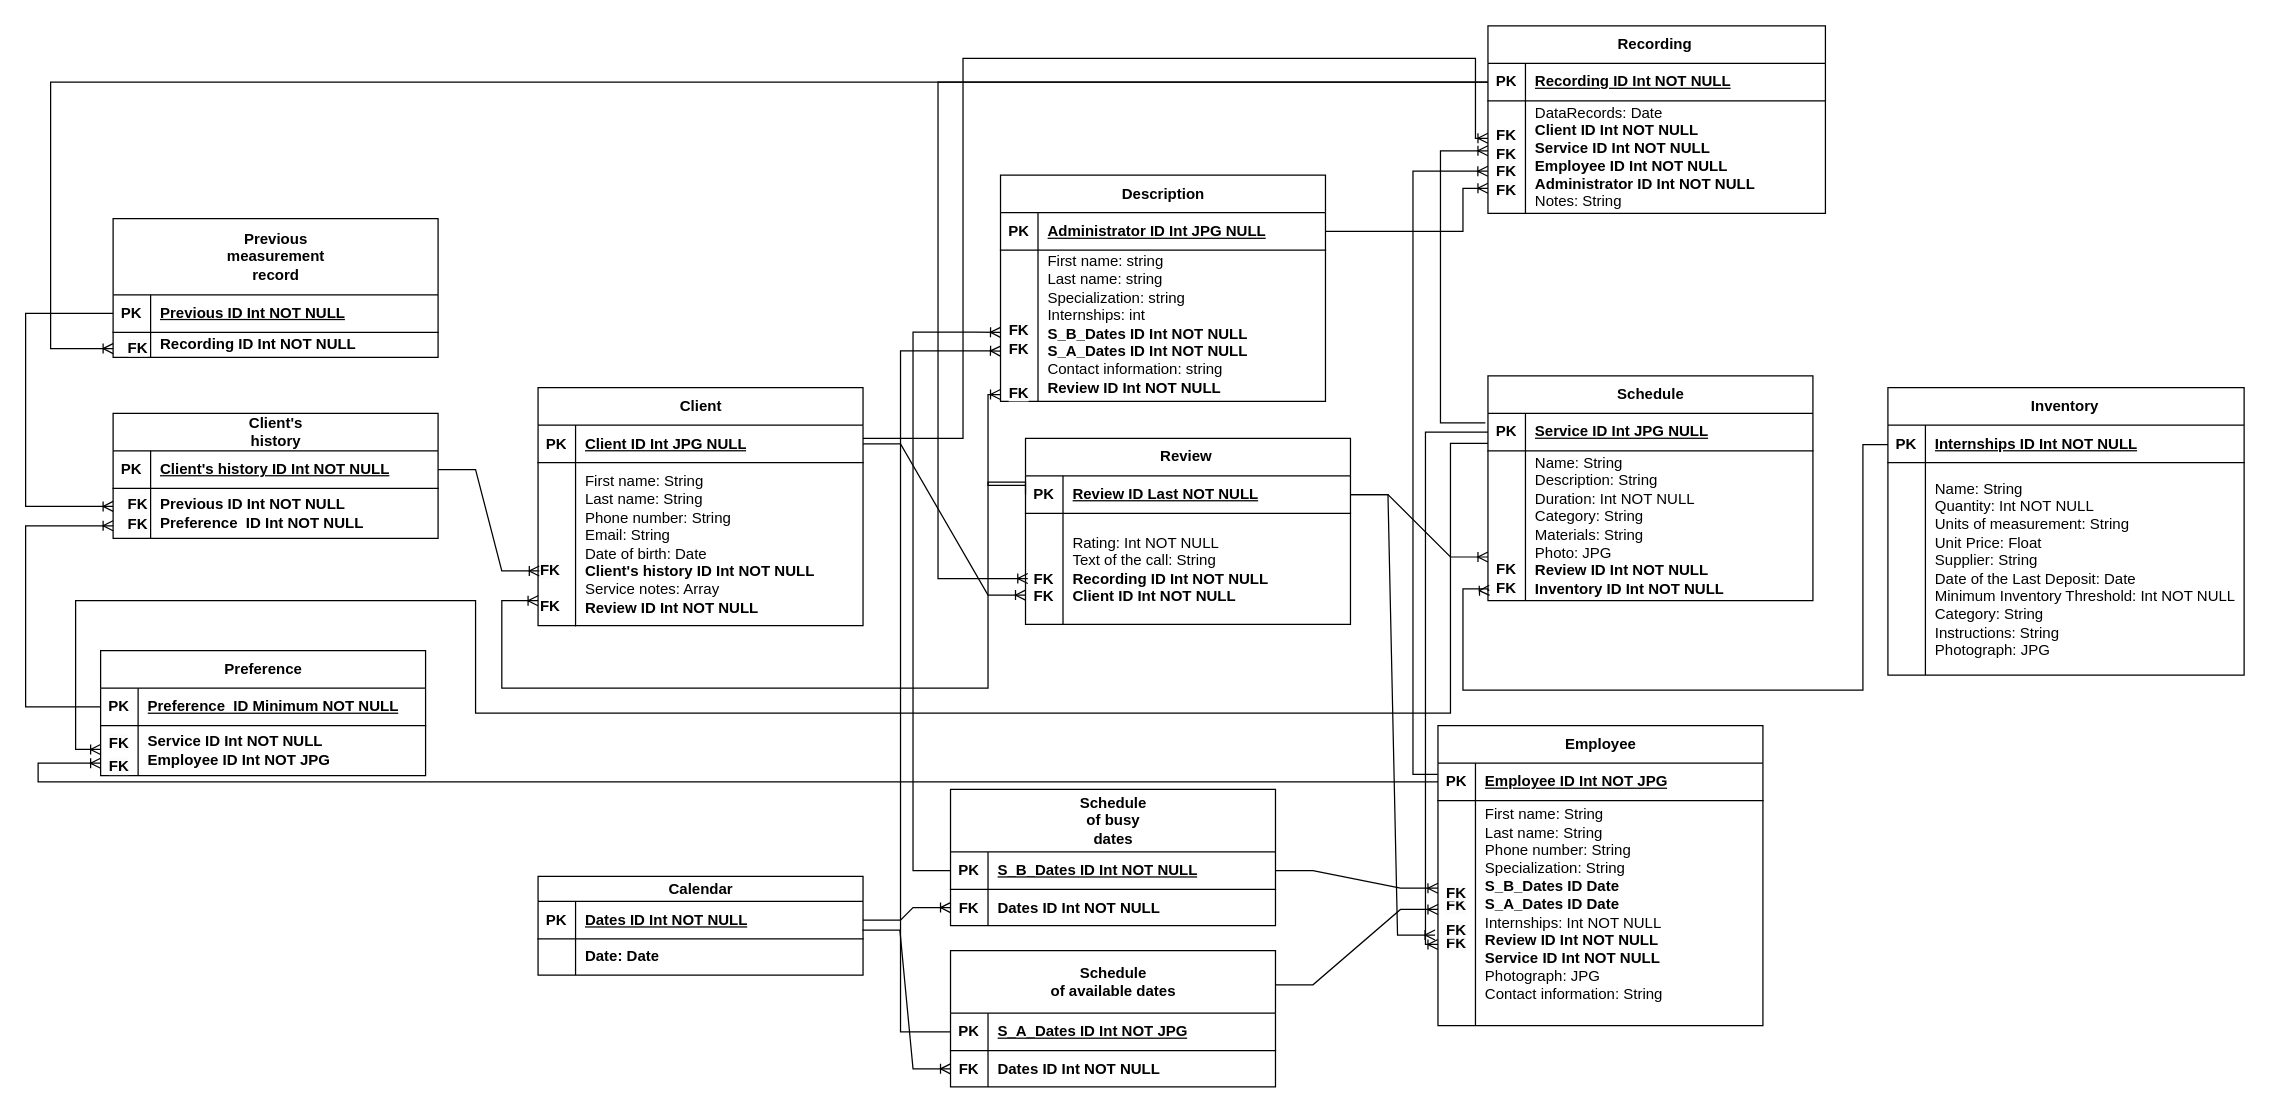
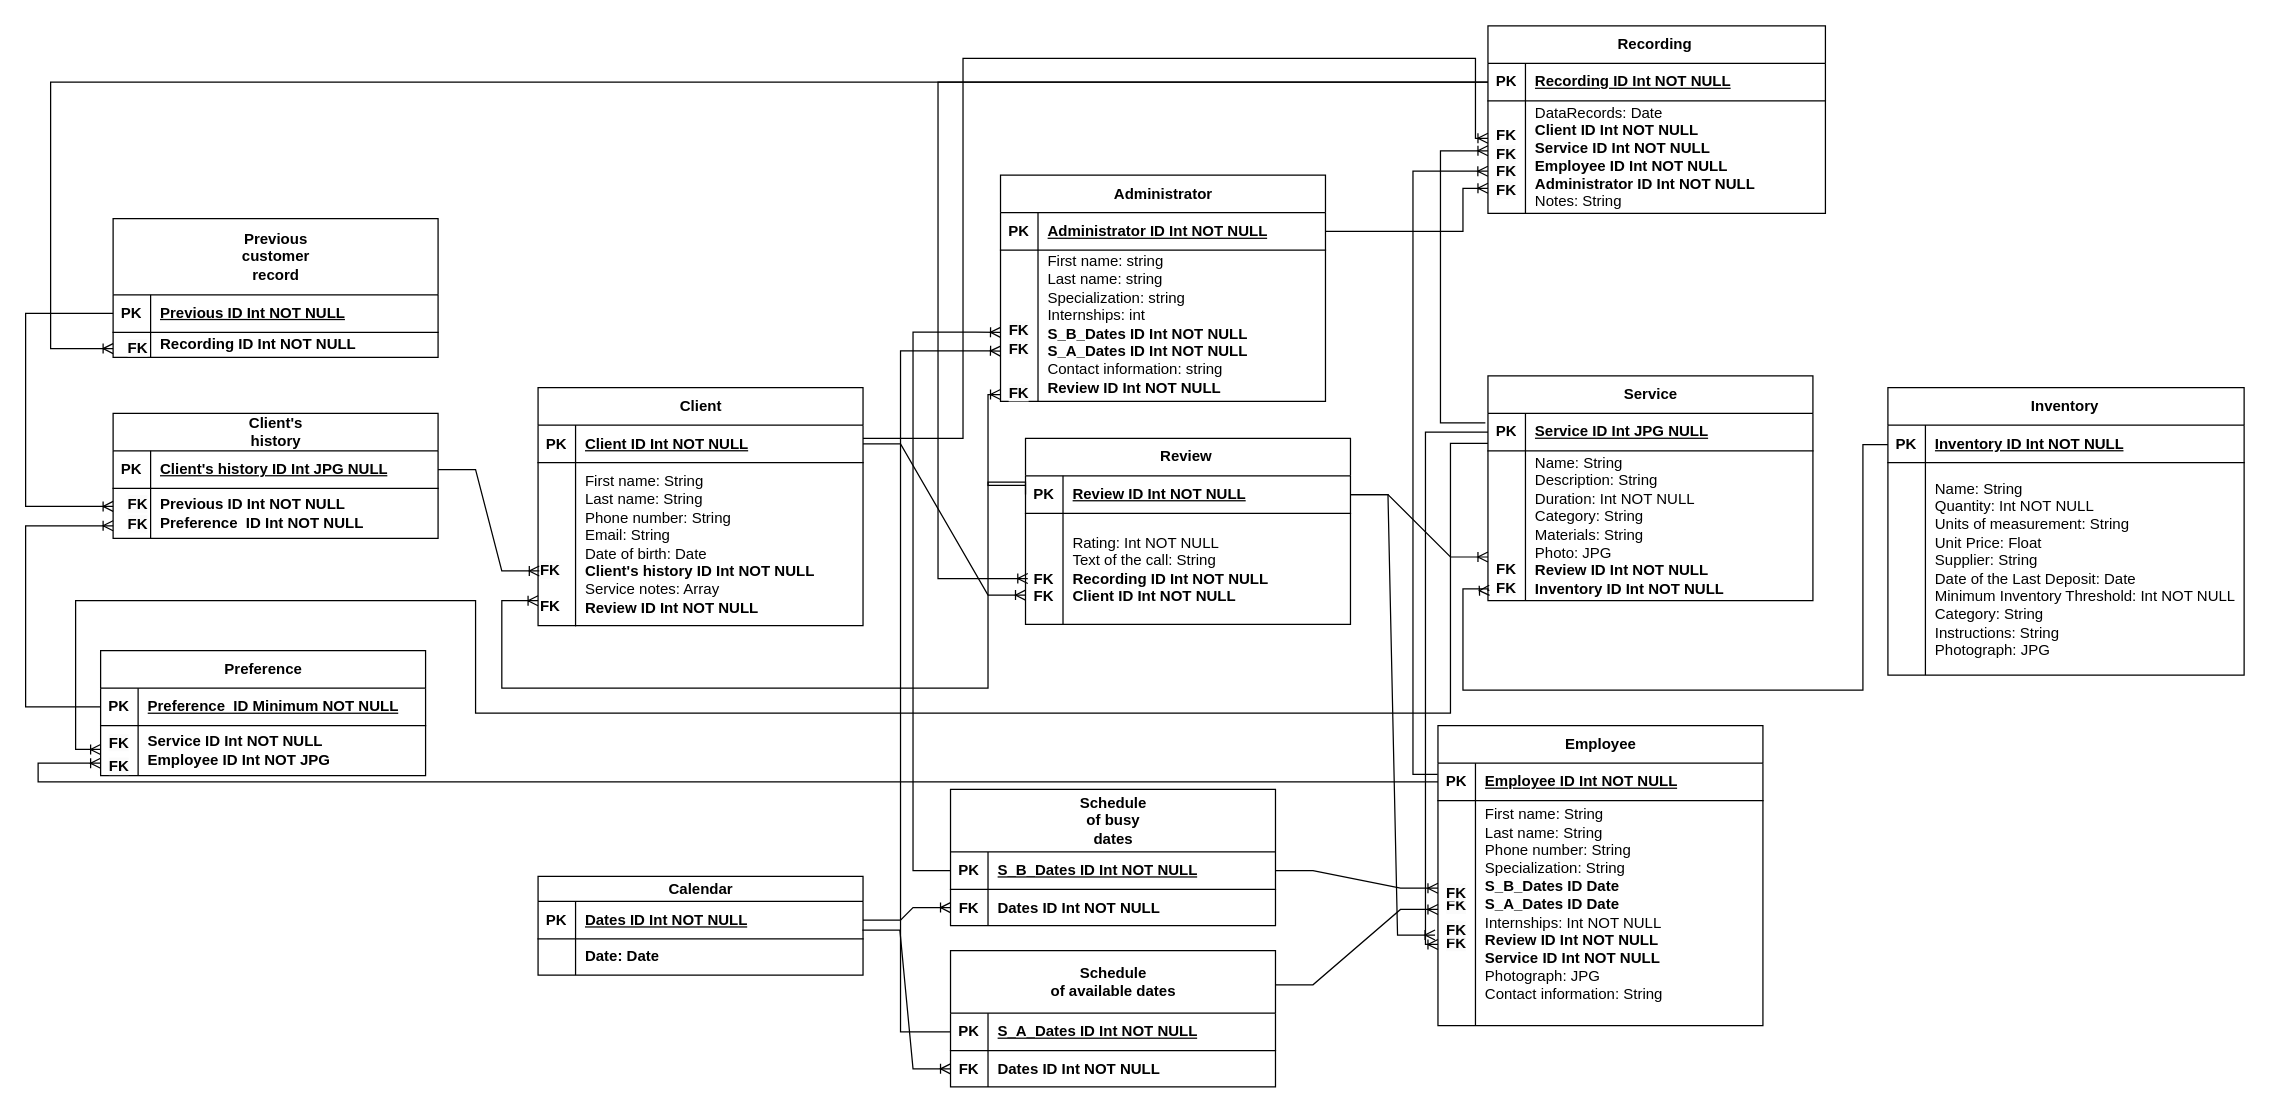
(1164, 194) -> (1164, 194)
(1160, 232) -> (1160, 232)
(276, 257) -> (276, 257)
(1651, 394) -> (1651, 394)
(668, 444) -> (668, 444)
(2041, 444) -> (2035, 444)
(279, 469) -> (279, 469)
(1162, 494) -> (1158, 494)
(1576, 782) -> (1581, 782)
(1093, 1032) -> (1097, 1032)
